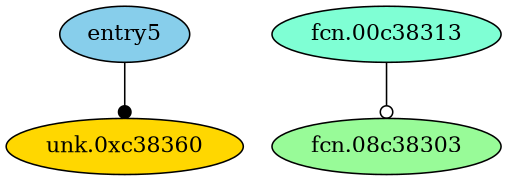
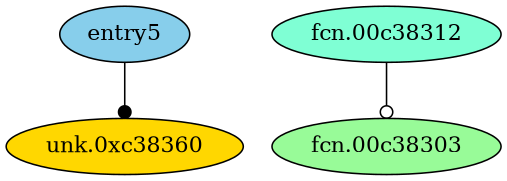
(387, 34) -> (387, 34)
(387, 146) -> (387, 146)
